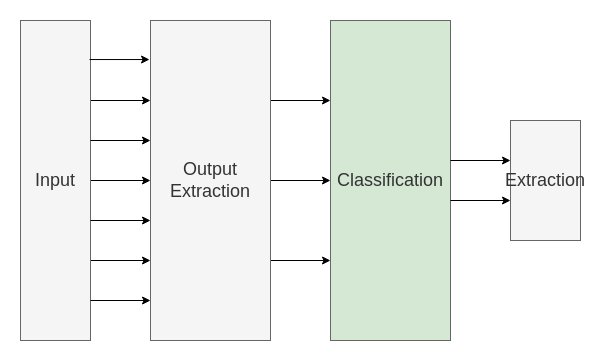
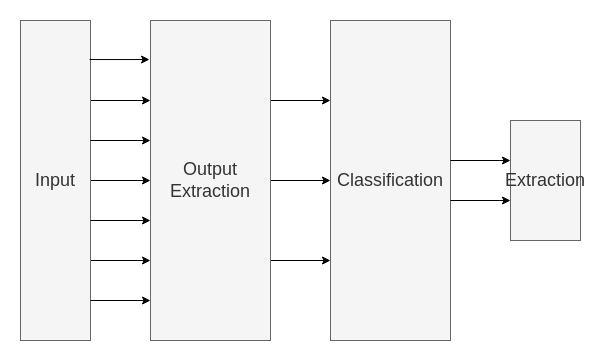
(391, 181) -> (391, 181)
